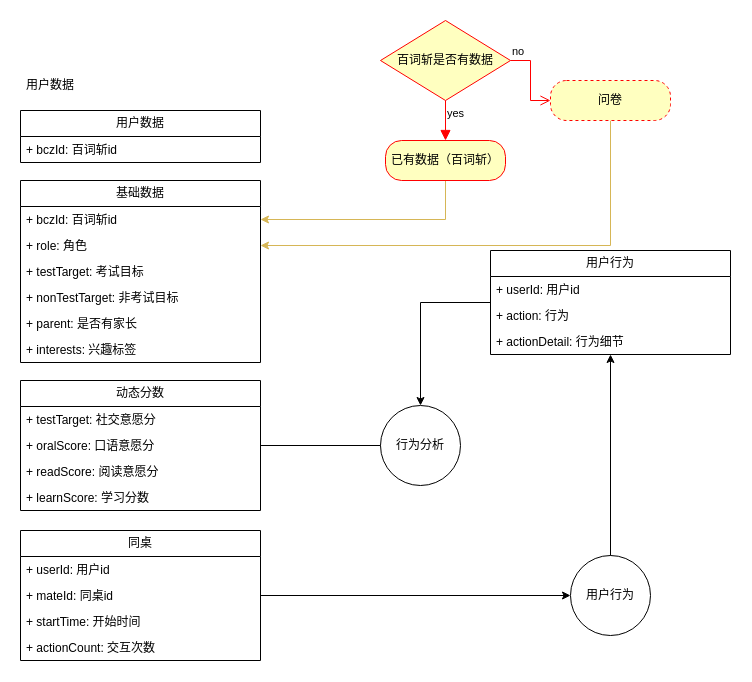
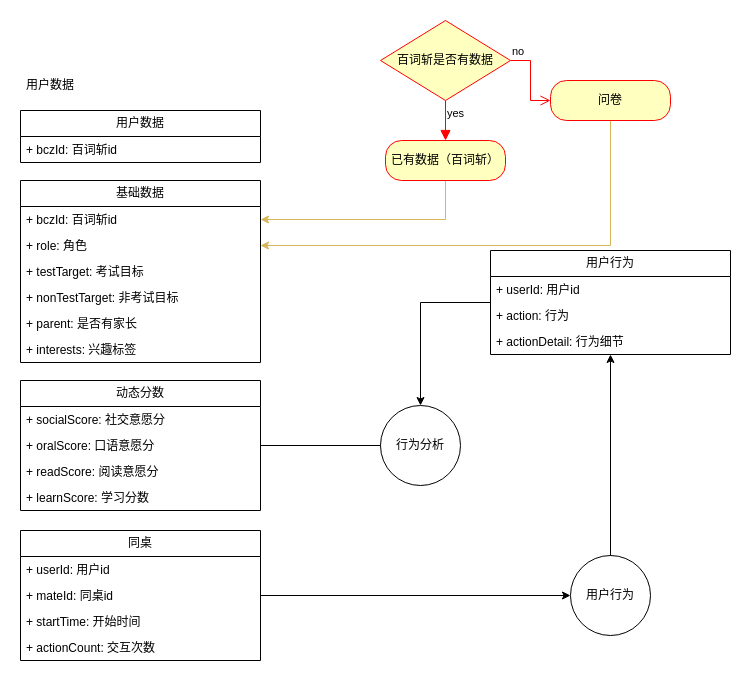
(611, 101) -> (611, 101)
(99, 421) -> (99, 421)
